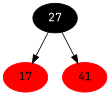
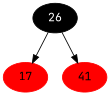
(55, 18) -> (55, 18)
